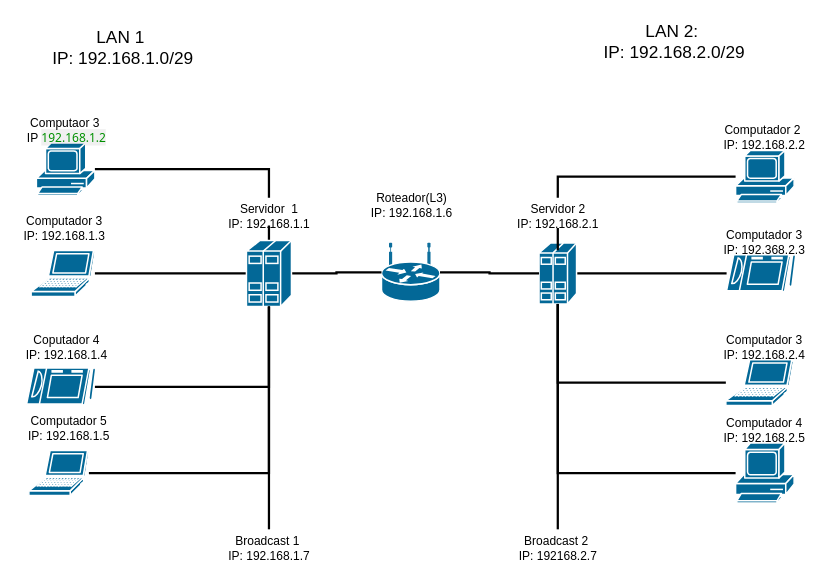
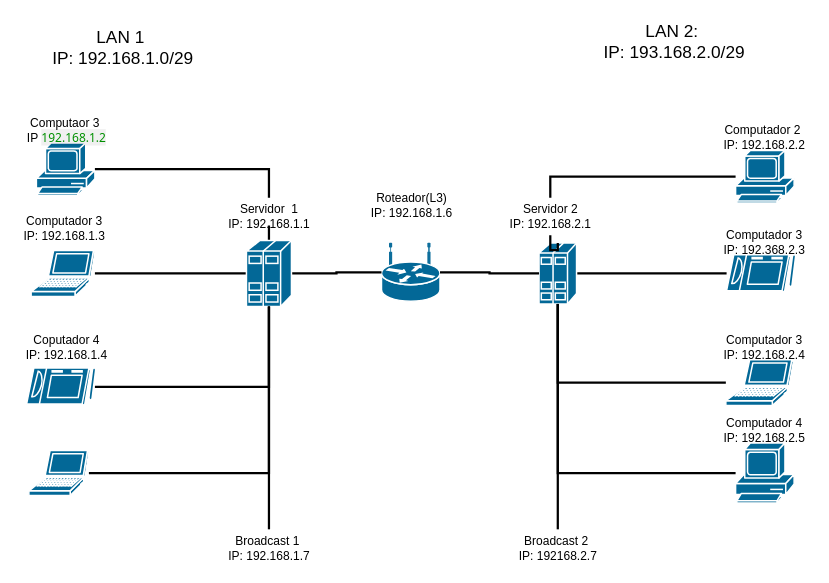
(674, 42) -> (674, 42)
(558, 216) -> (550, 216)
(69, 428) -> none
